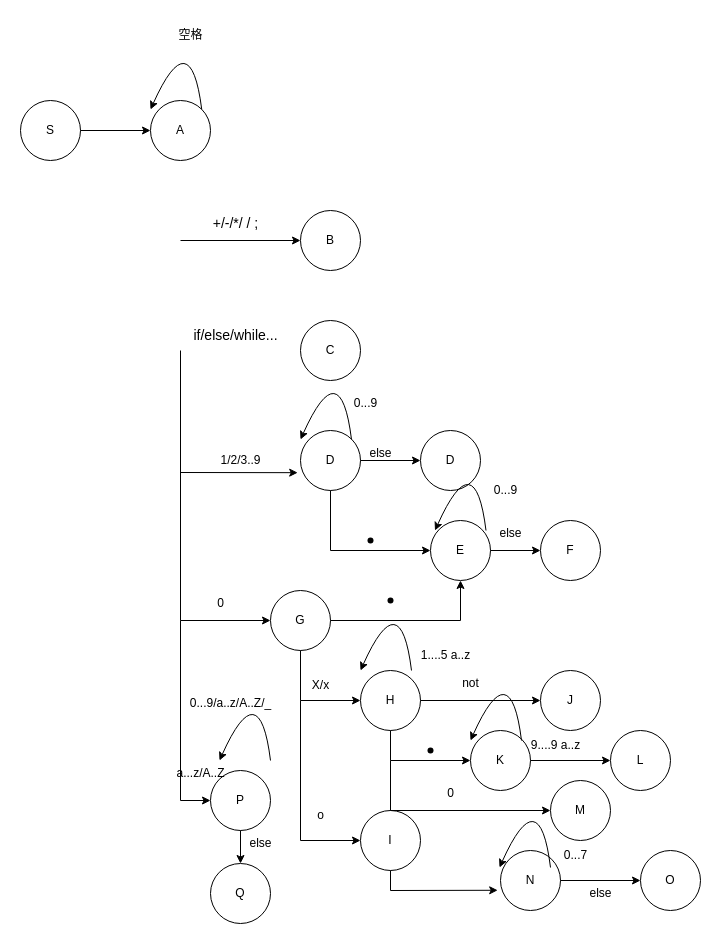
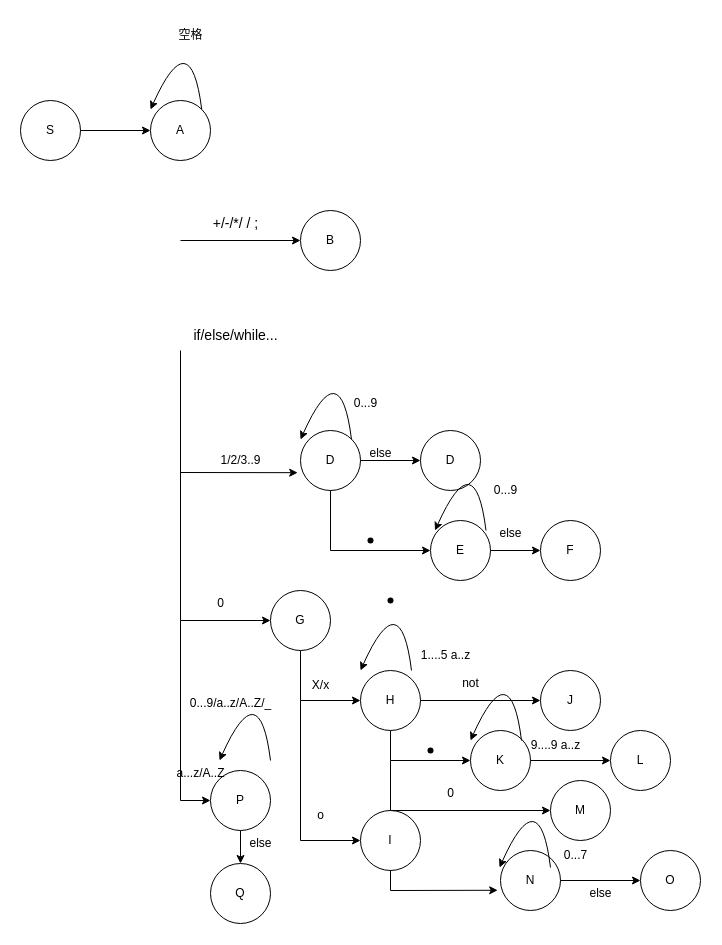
(331, 351) -> none
(412, 621) -> none
